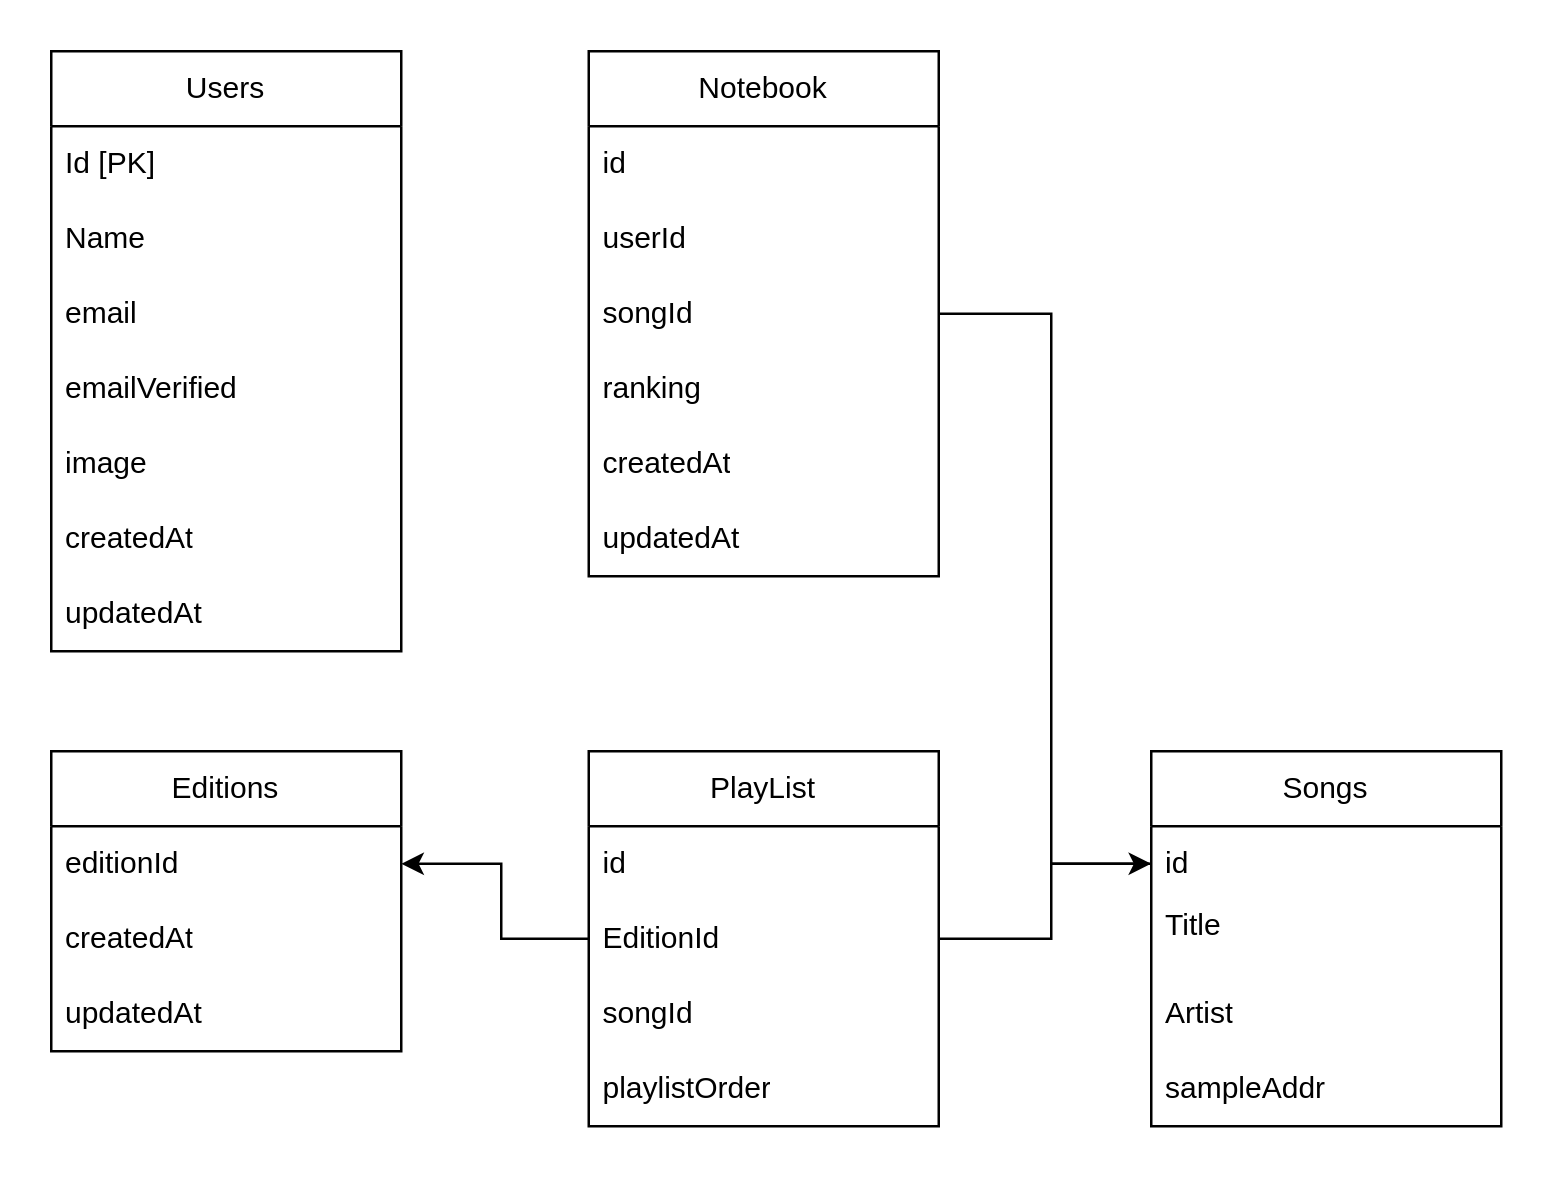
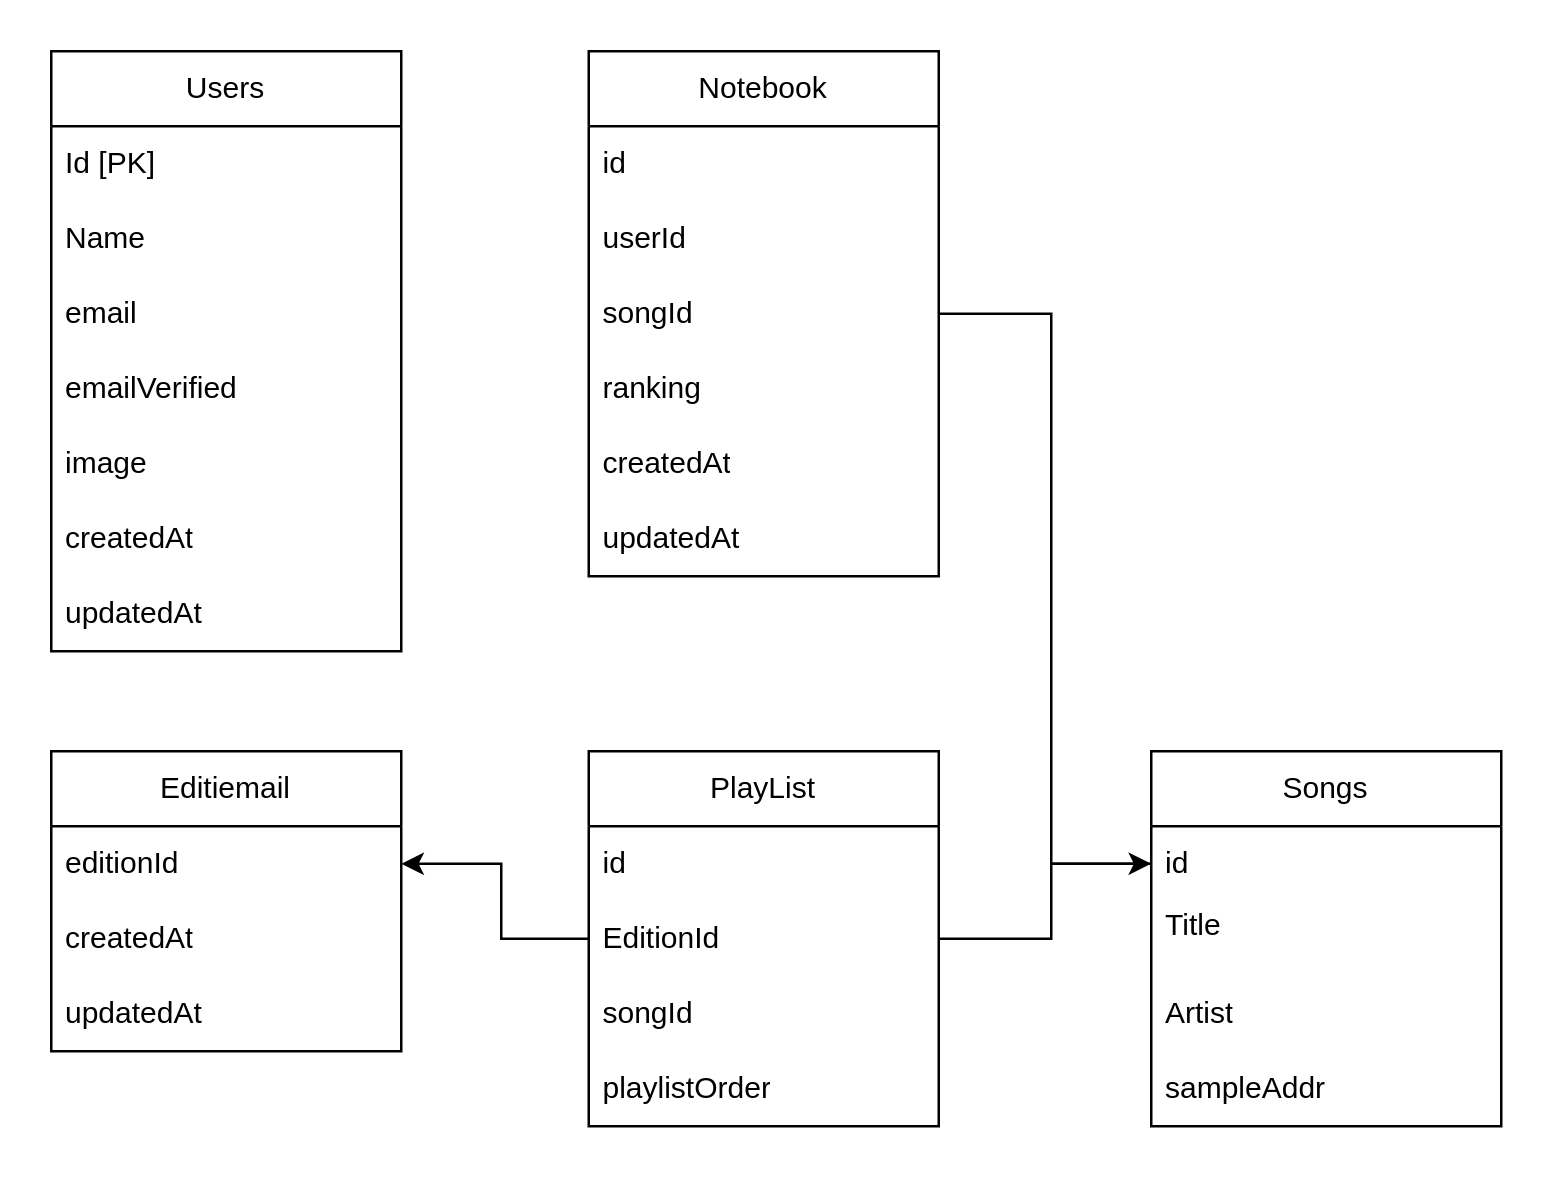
(226, 789) -> (226, 789)
